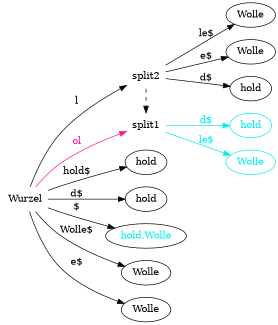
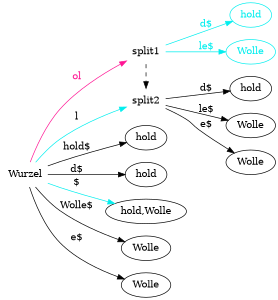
(146, 97) -> (146, 73)
(65, 128) -> (74, 130)
(78, 218) -> (78, 193)
(146, 236) -> (146, 211)
